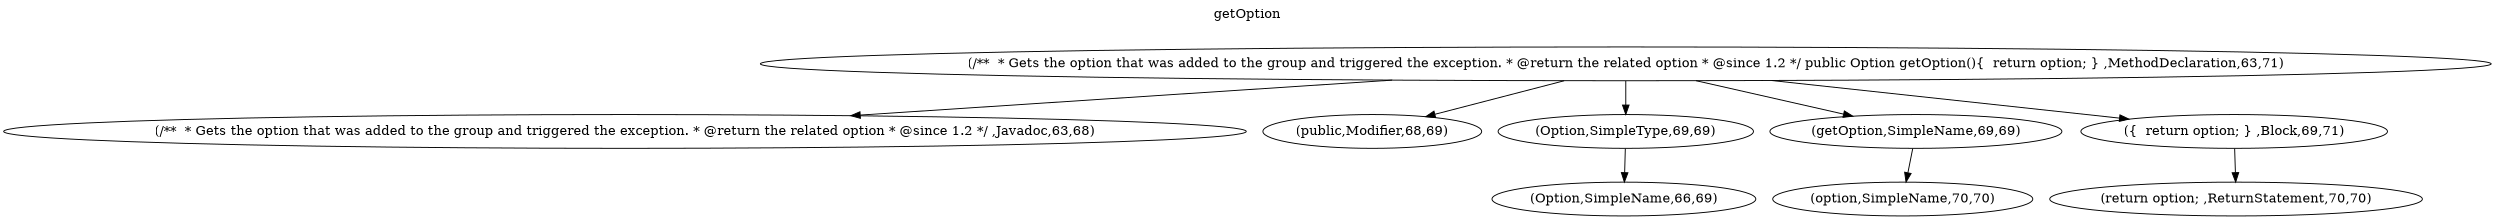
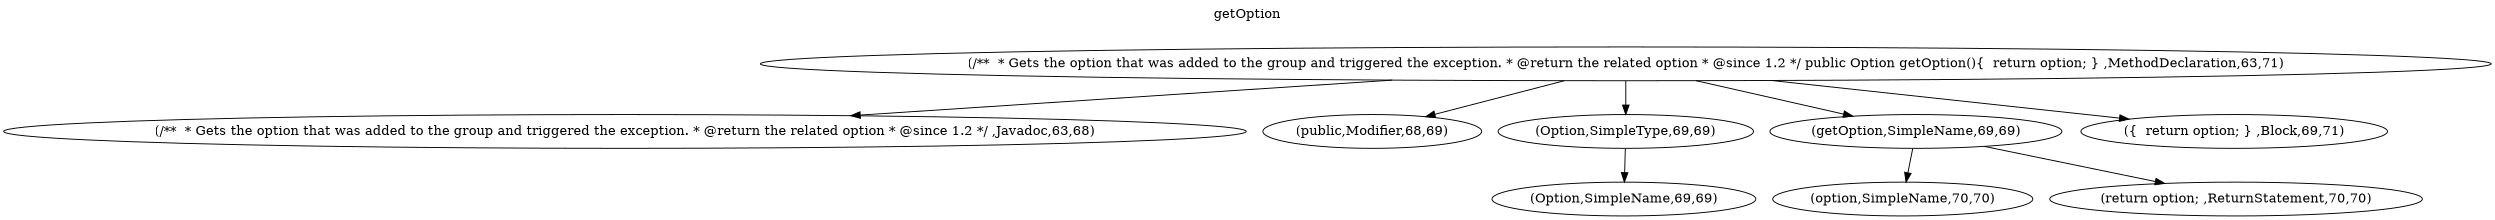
(2235, 161) -> (2070, 164)
(1624, 199) -> (1624, 199)
